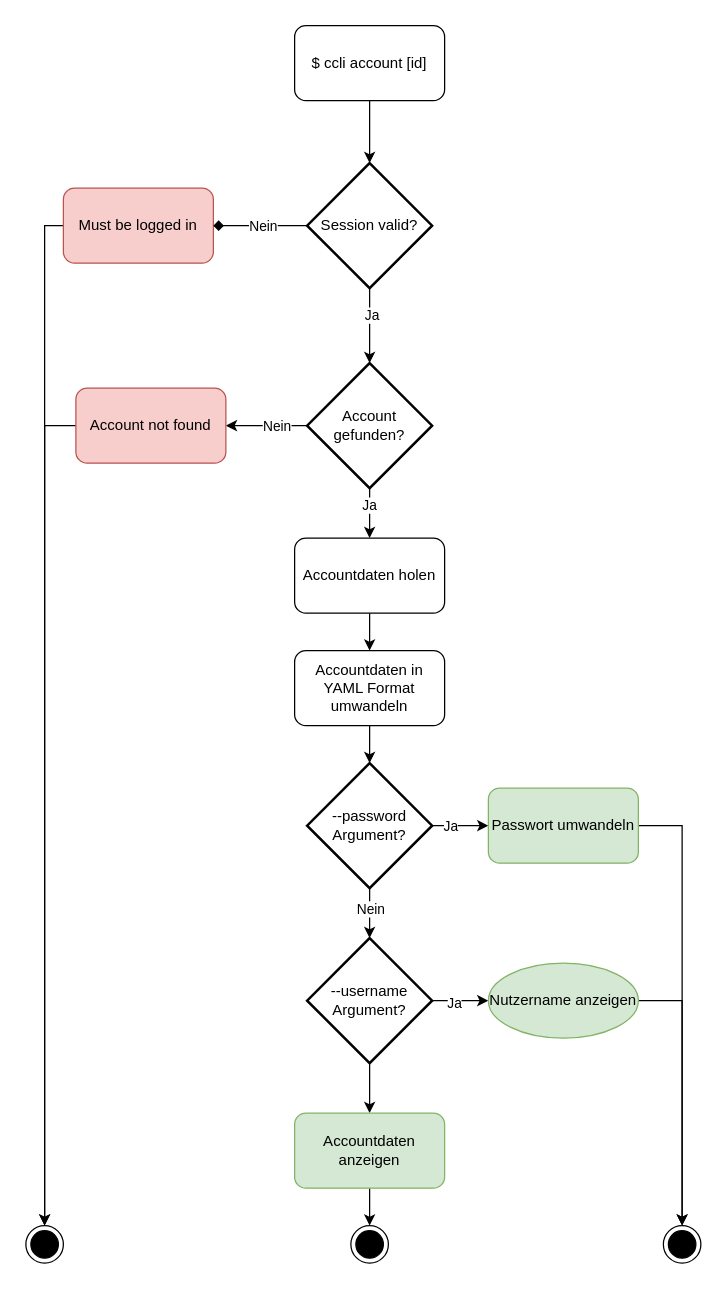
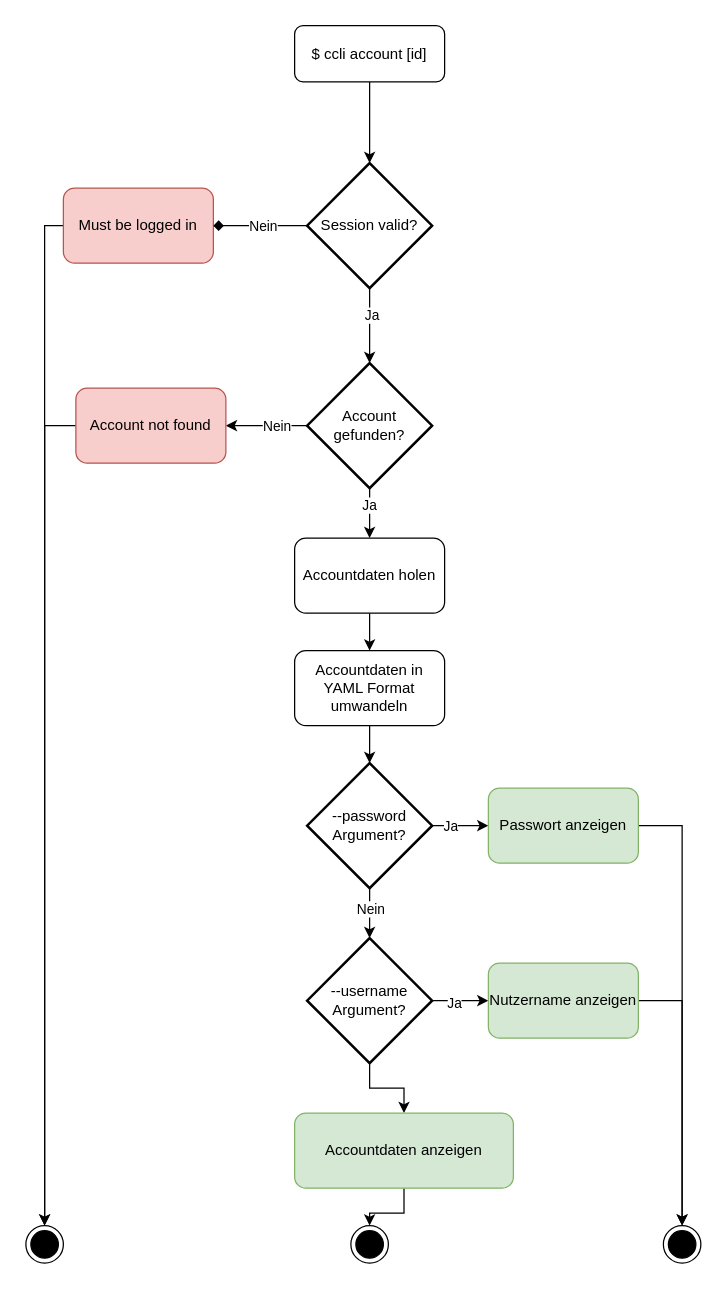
(369, 63) -> (369, 54)
(563, 826) -> (563, 826)
(563, 1001) -> (563, 1001)
(369, 1151) -> (404, 1151)
